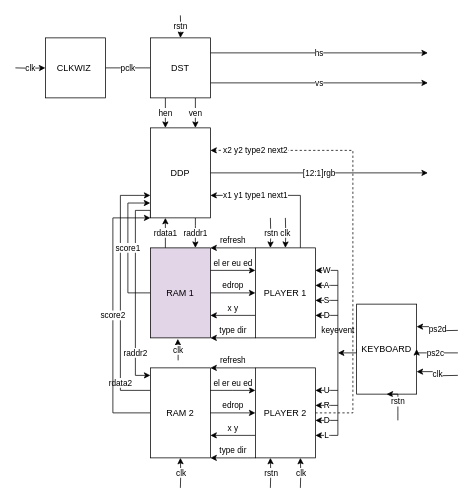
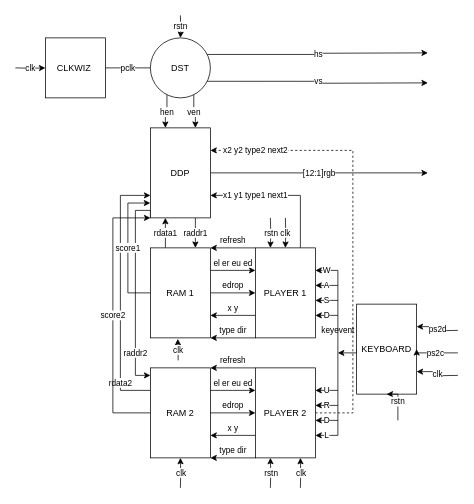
(180, 68) -> (180, 68)
(180, 293) -> (180, 293)
